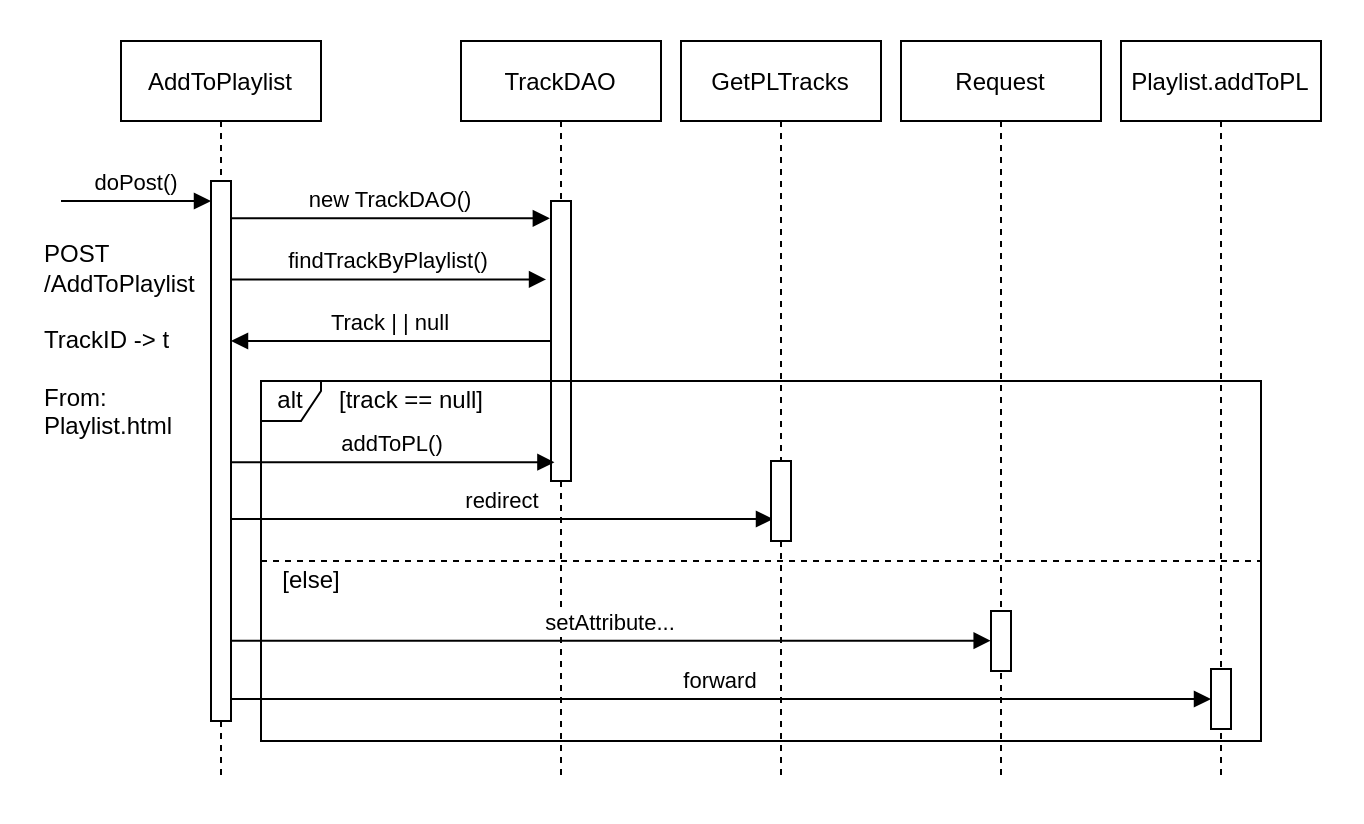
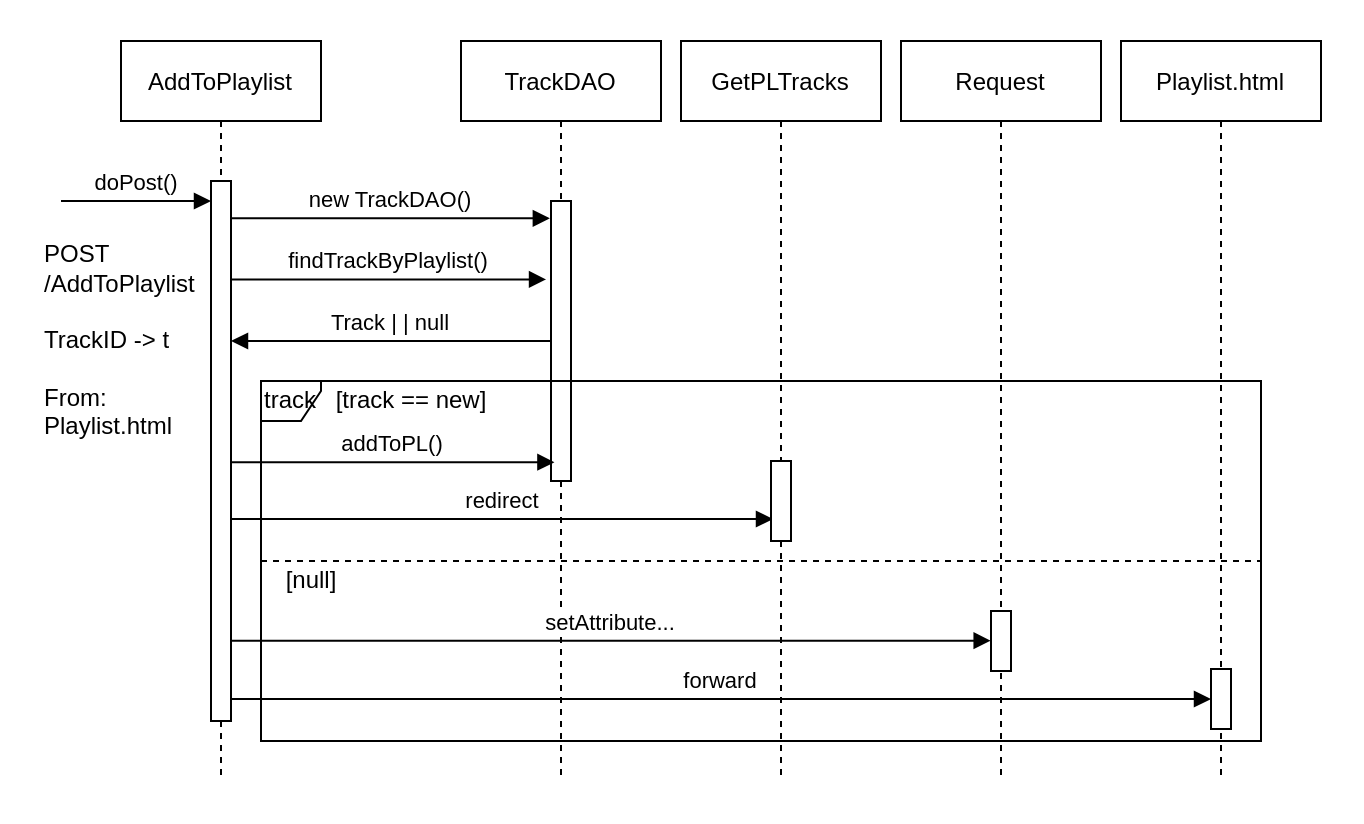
(1220, 82) -> (1220, 82)
(291, 401) -> (291, 401)
(412, 401) -> (412, 401)
(312, 581) -> (312, 581)
